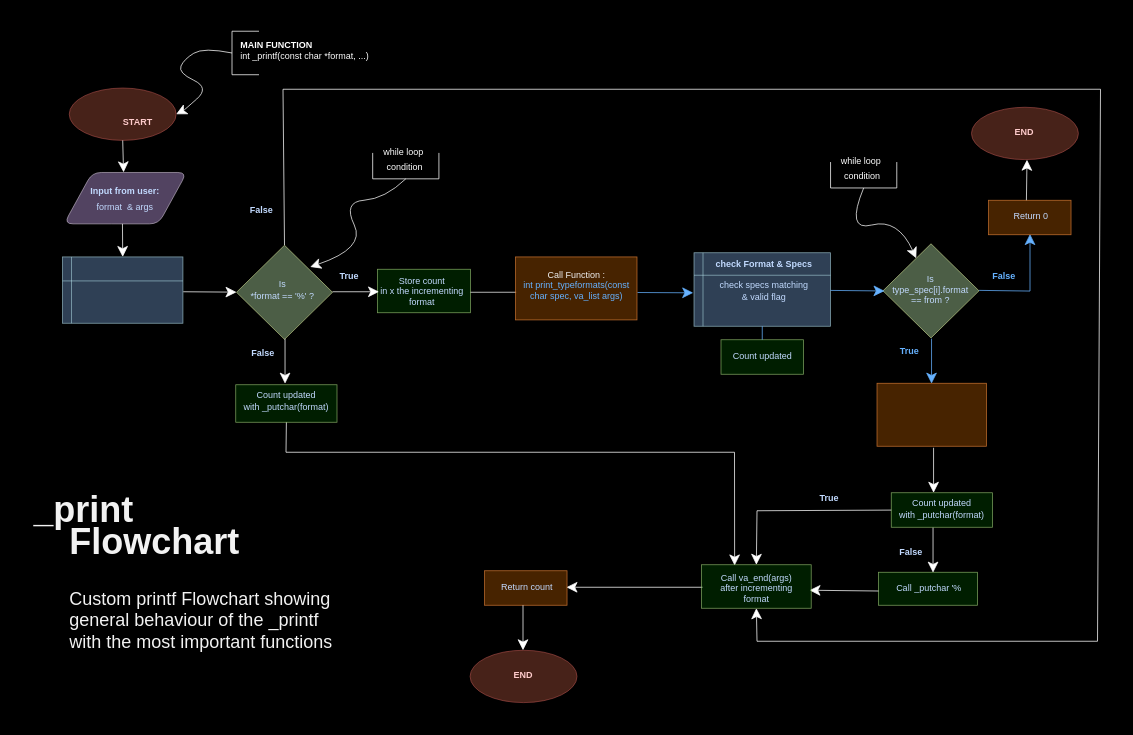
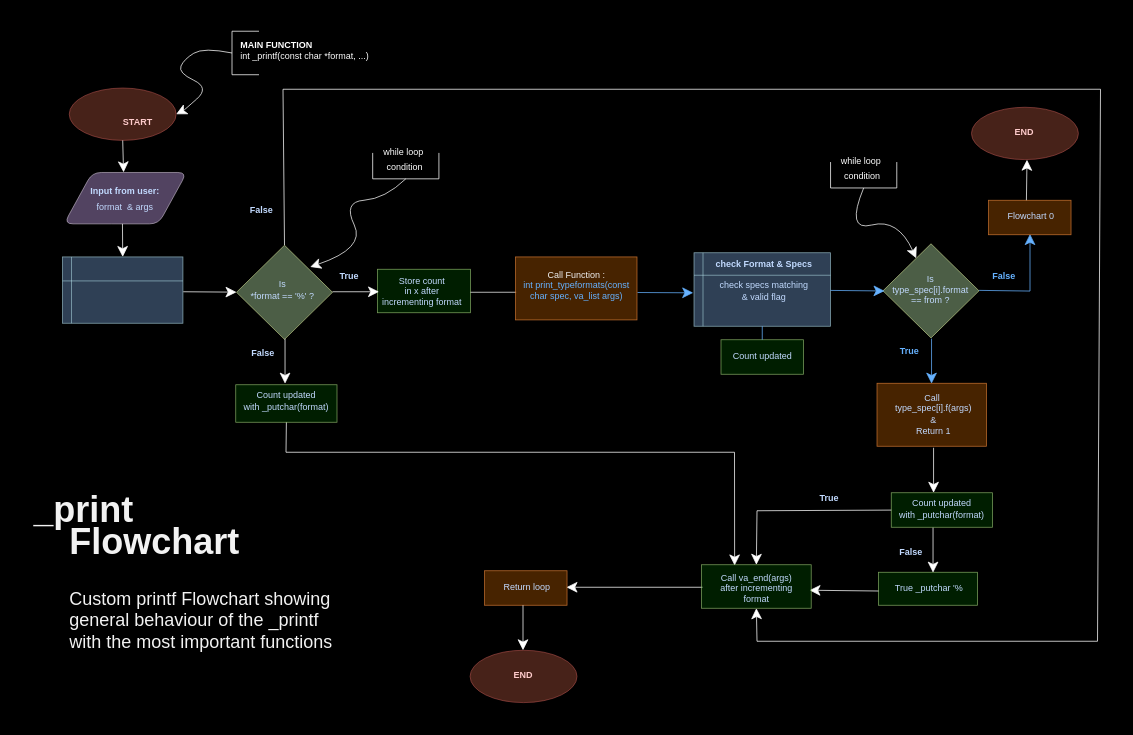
(1031, 217) -> (1031, 217)
(422, 292) -> (422, 292)
none -> (934, 415)
(527, 587) -> (527, 587)
(929, 589) -> (929, 589)
